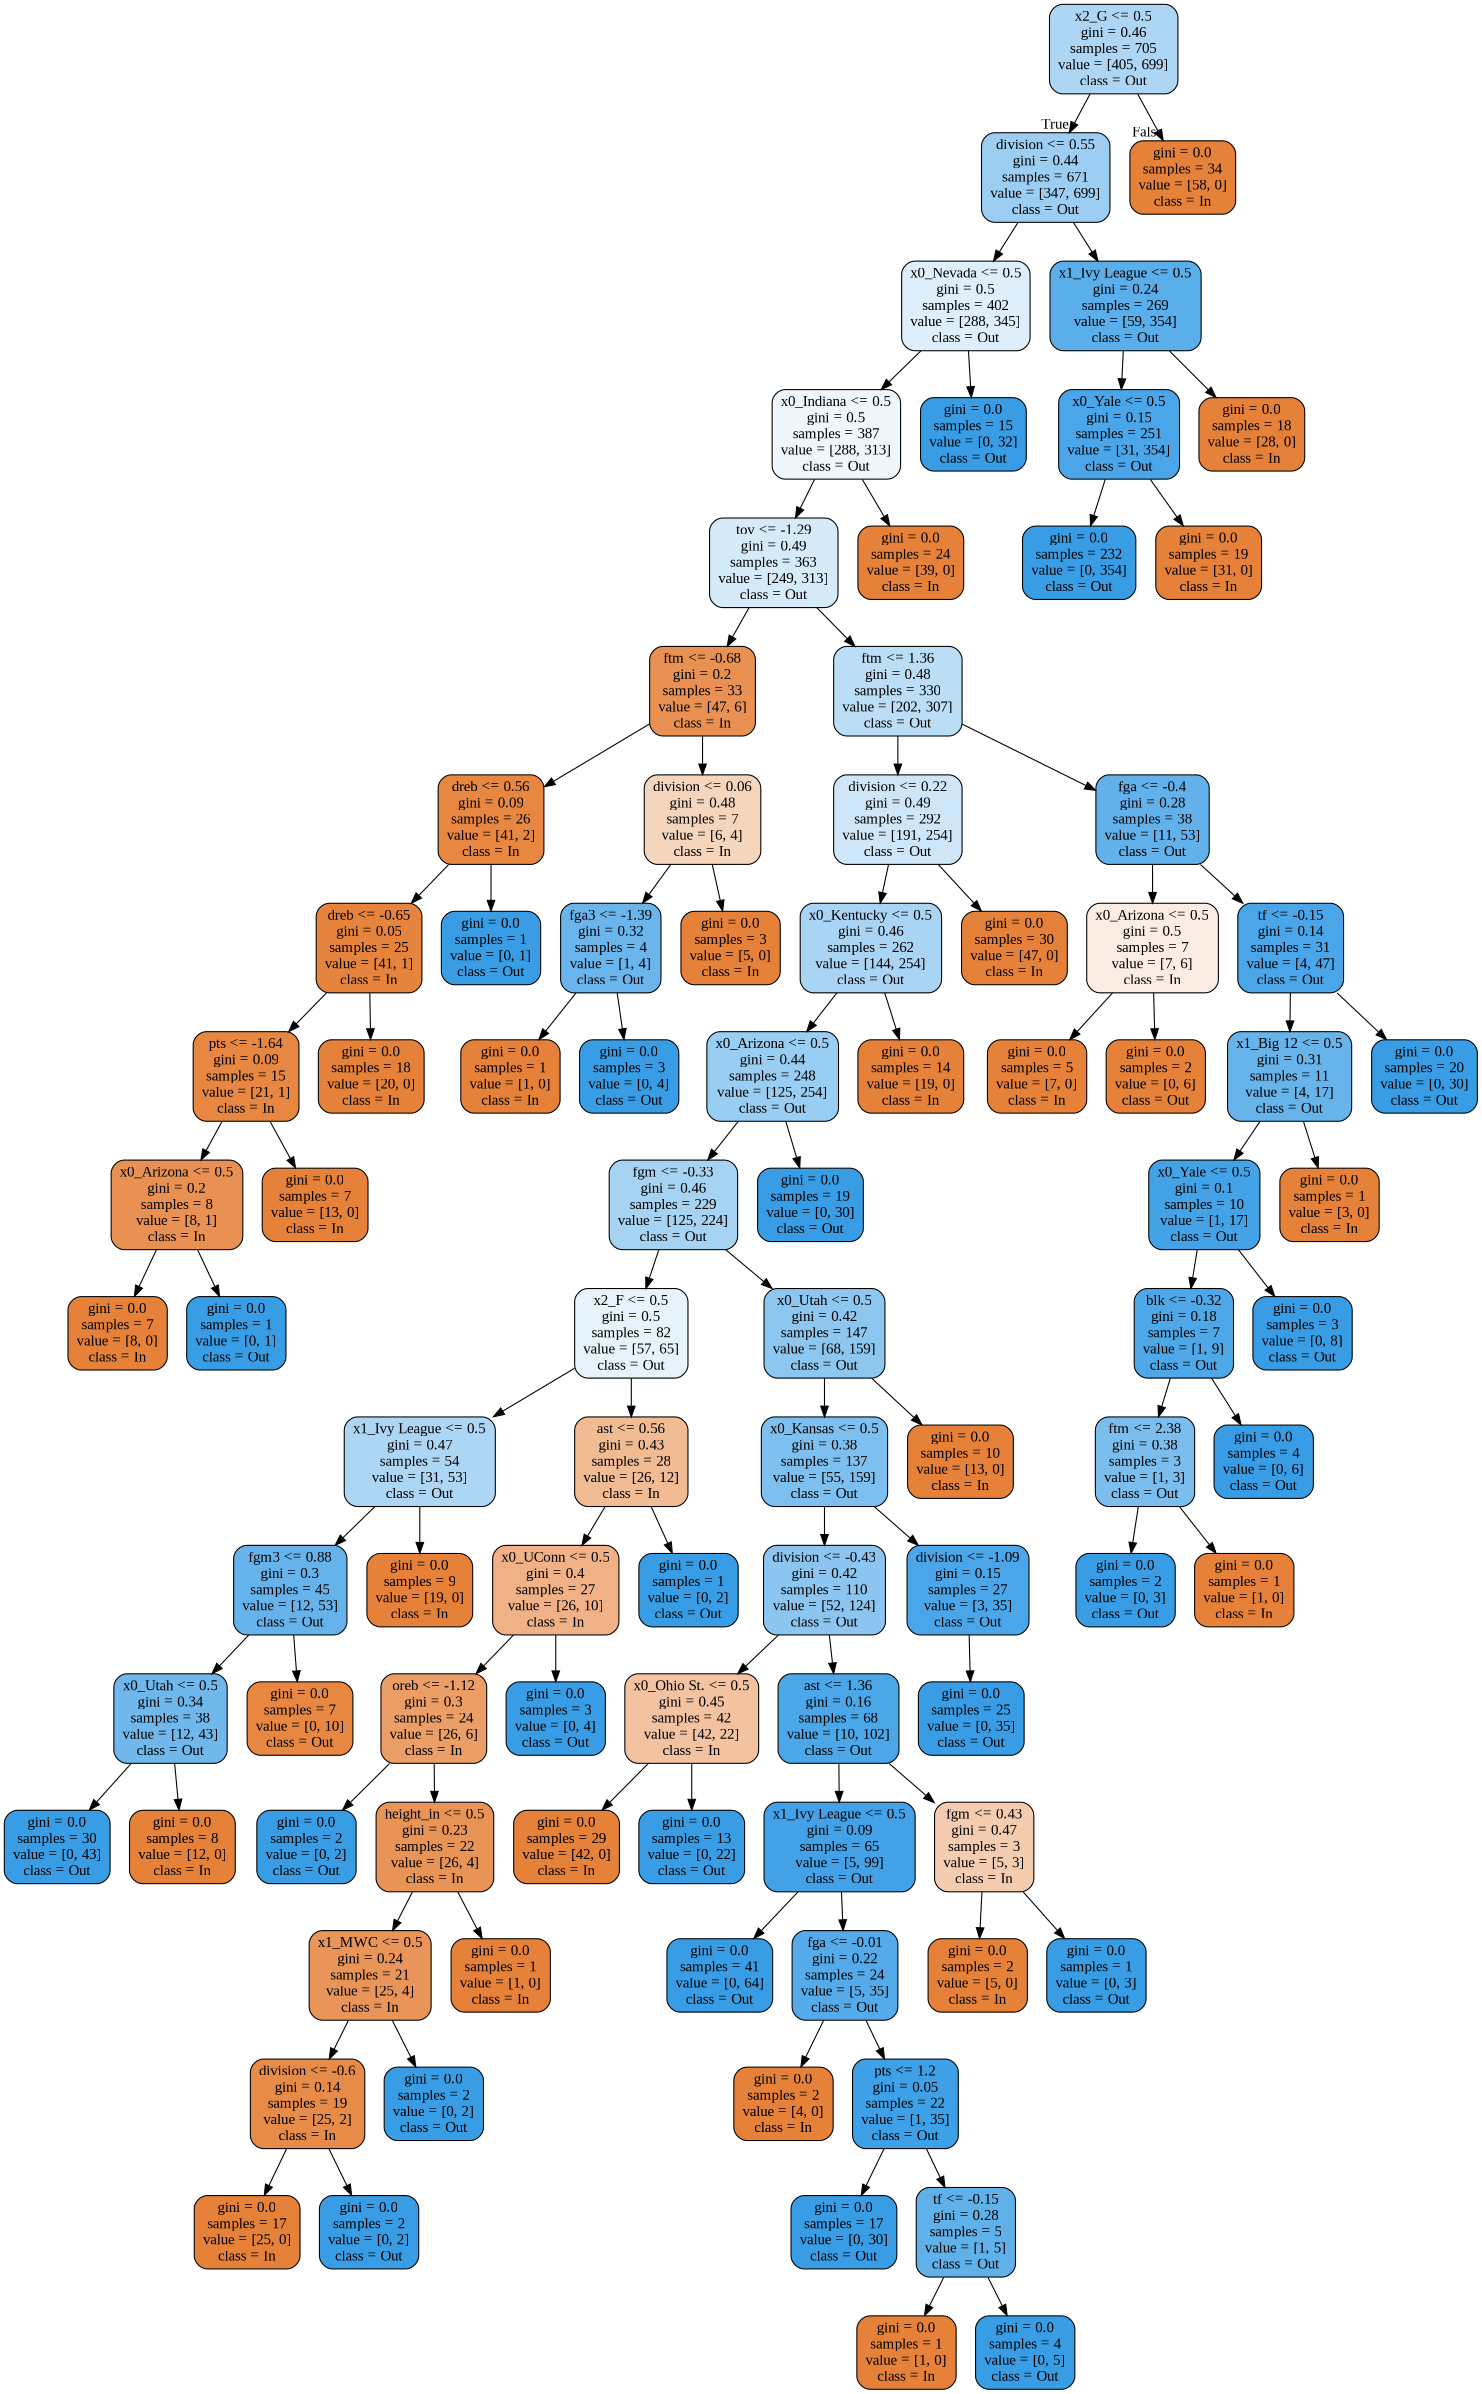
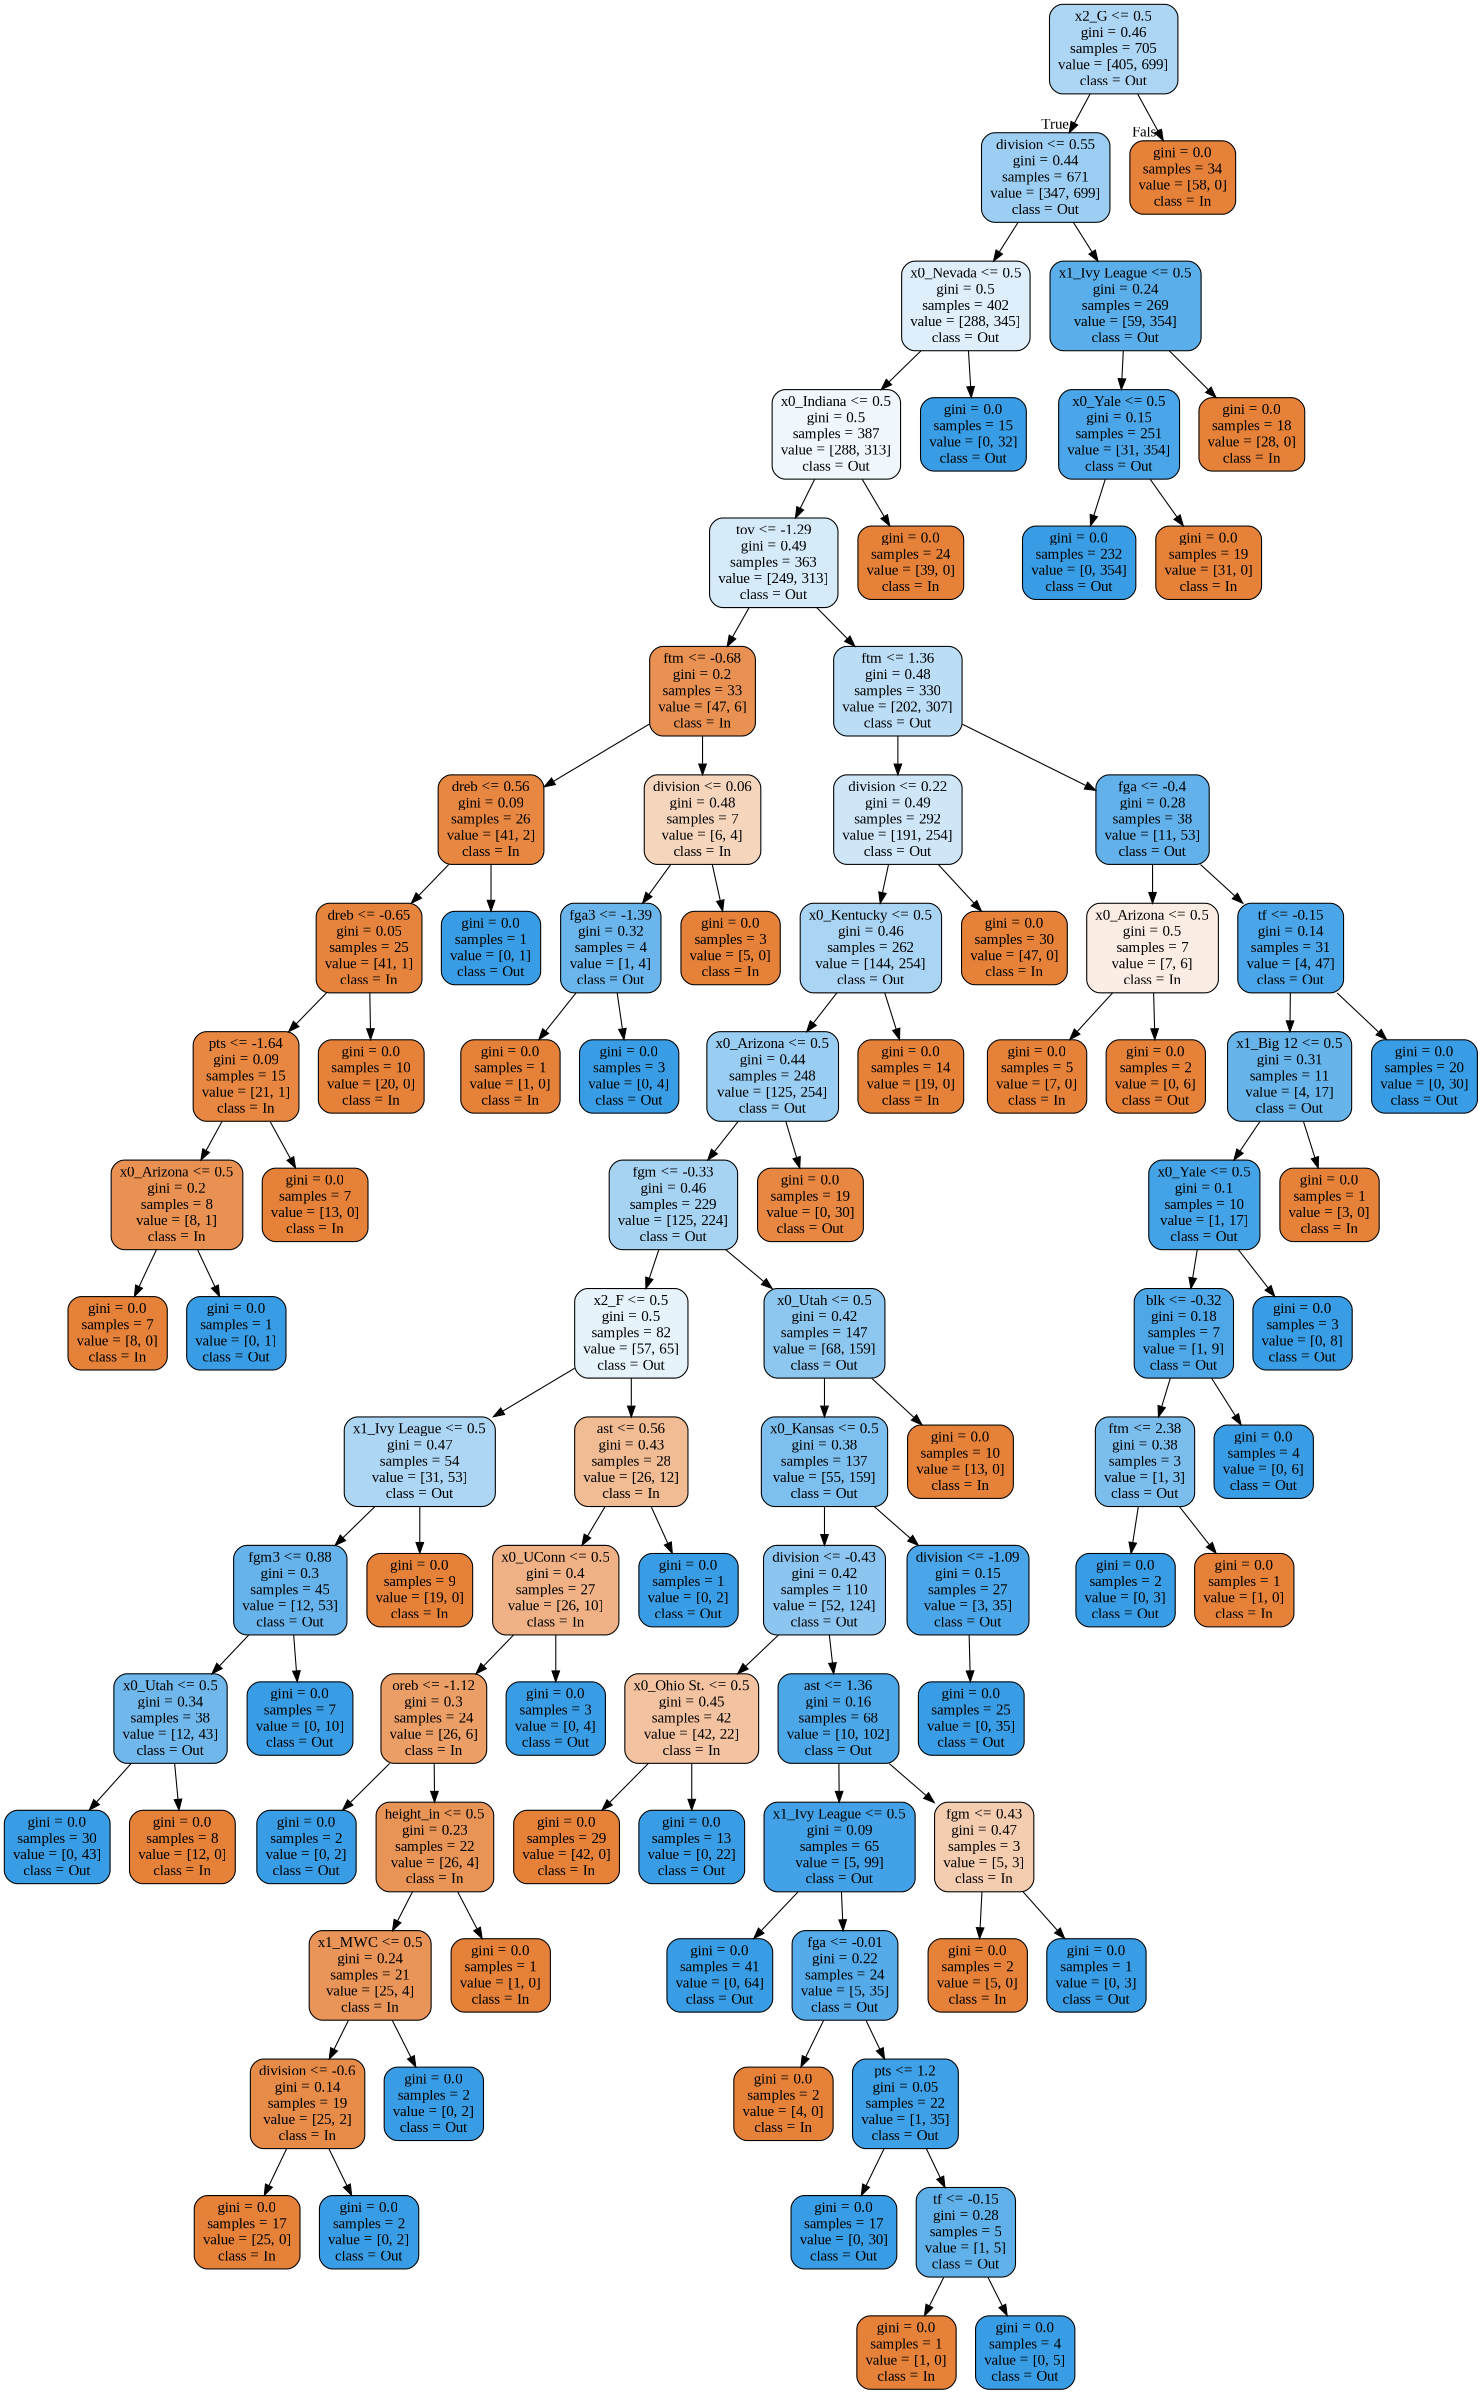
(371, 1076) -> (371, 1076)
(810, 1205) -> (810, 1205)
(300, 1719) -> (300, 1719)
